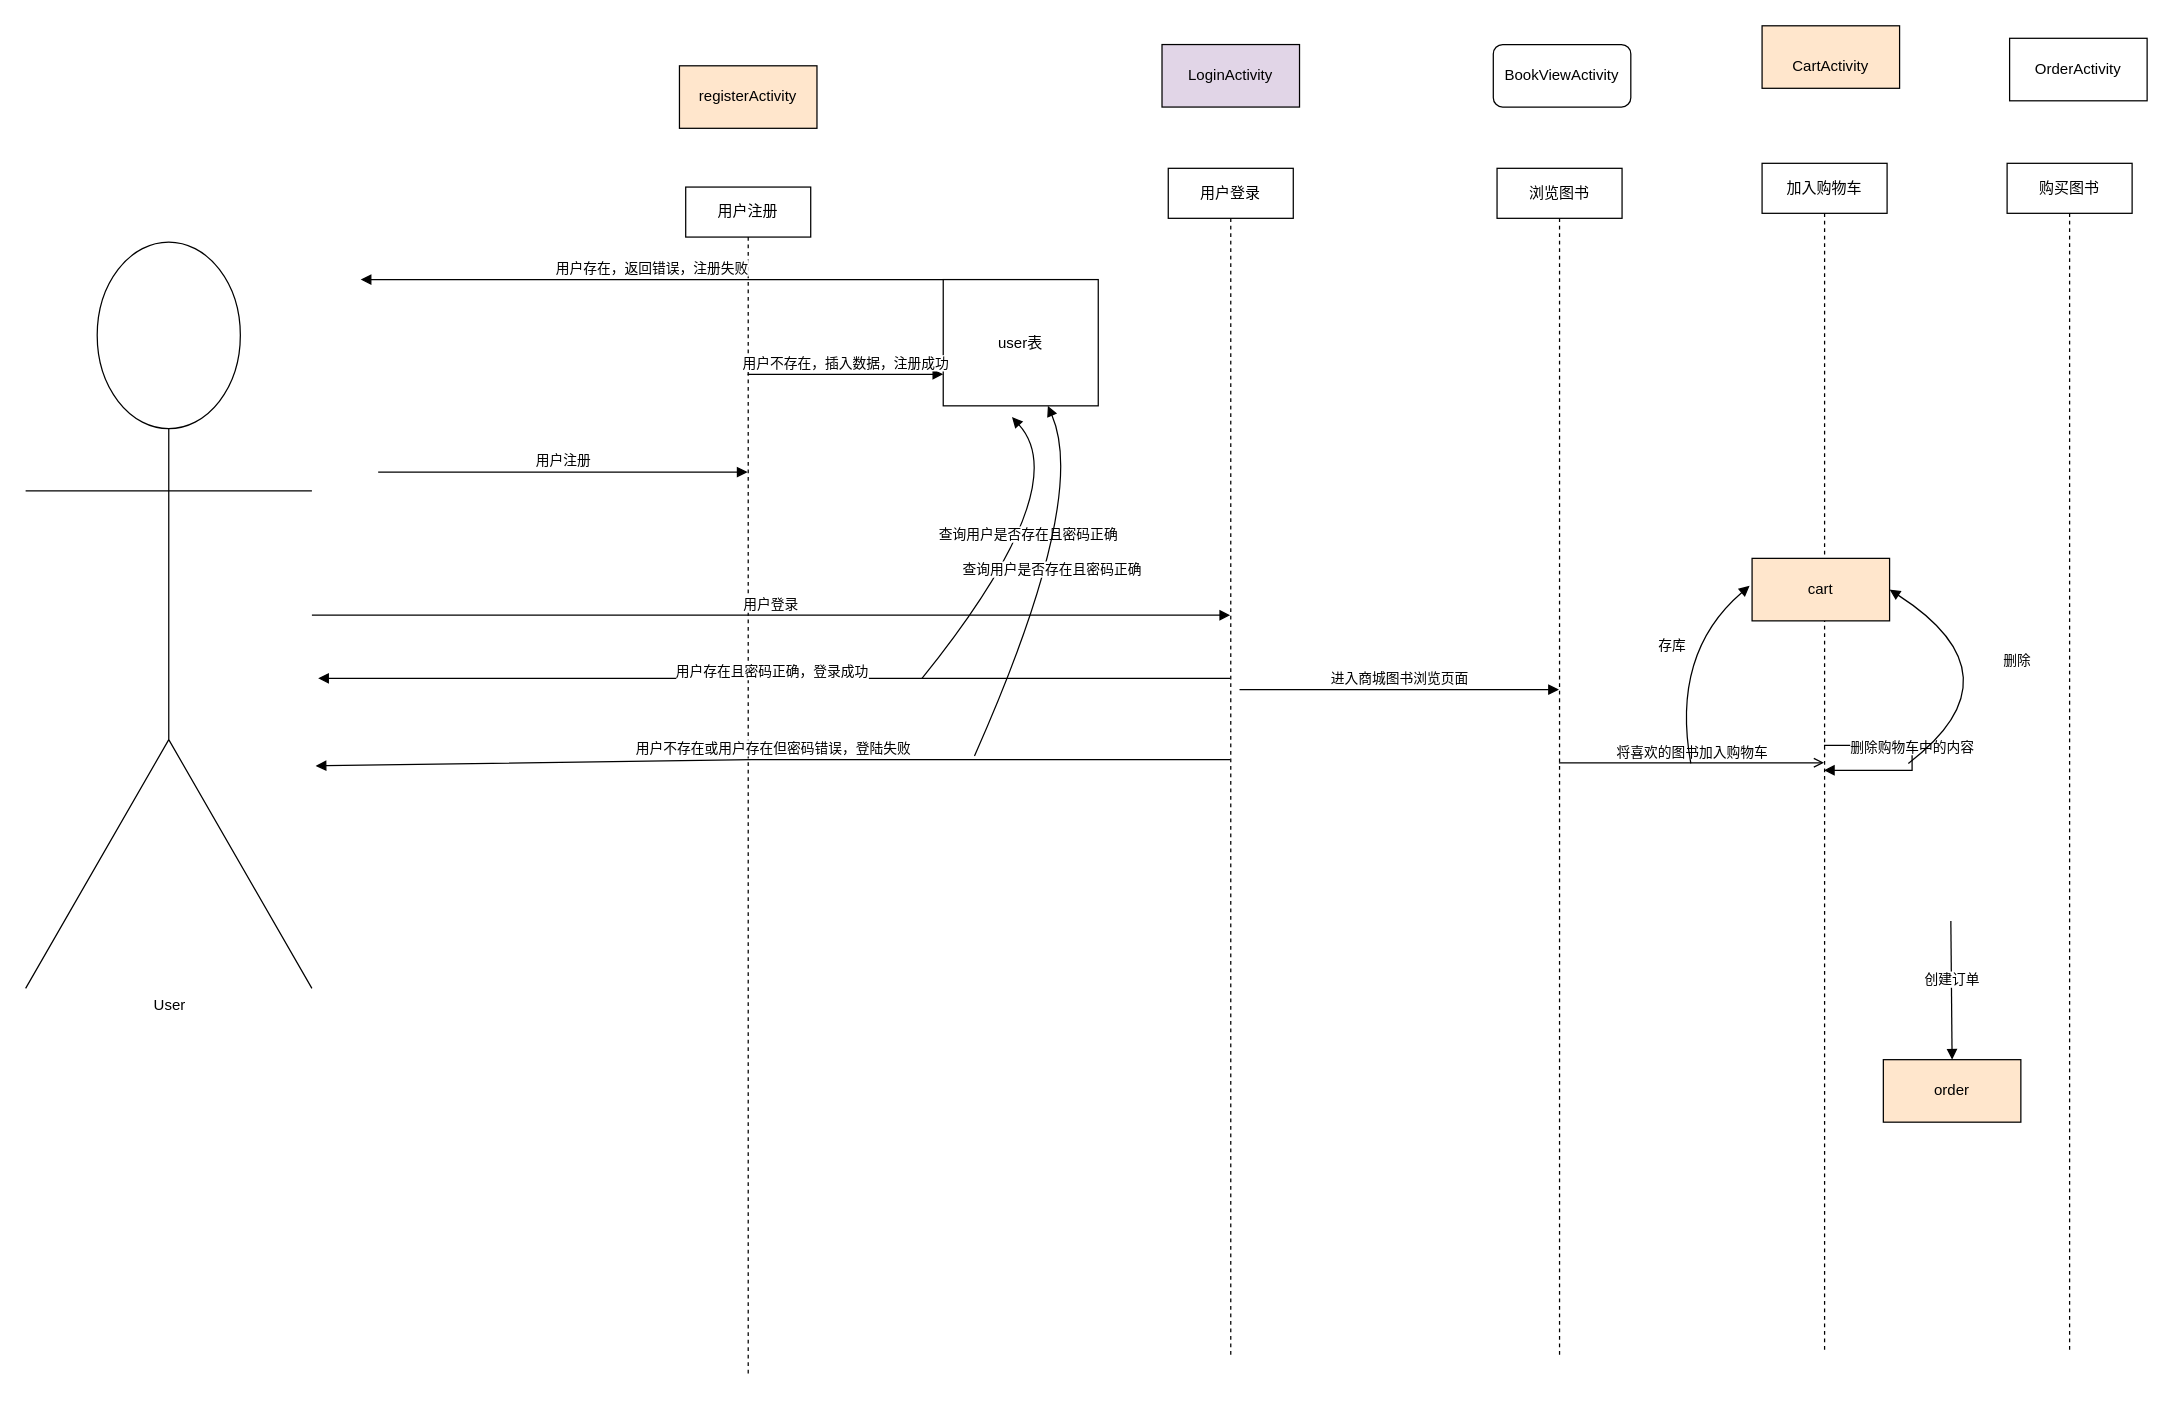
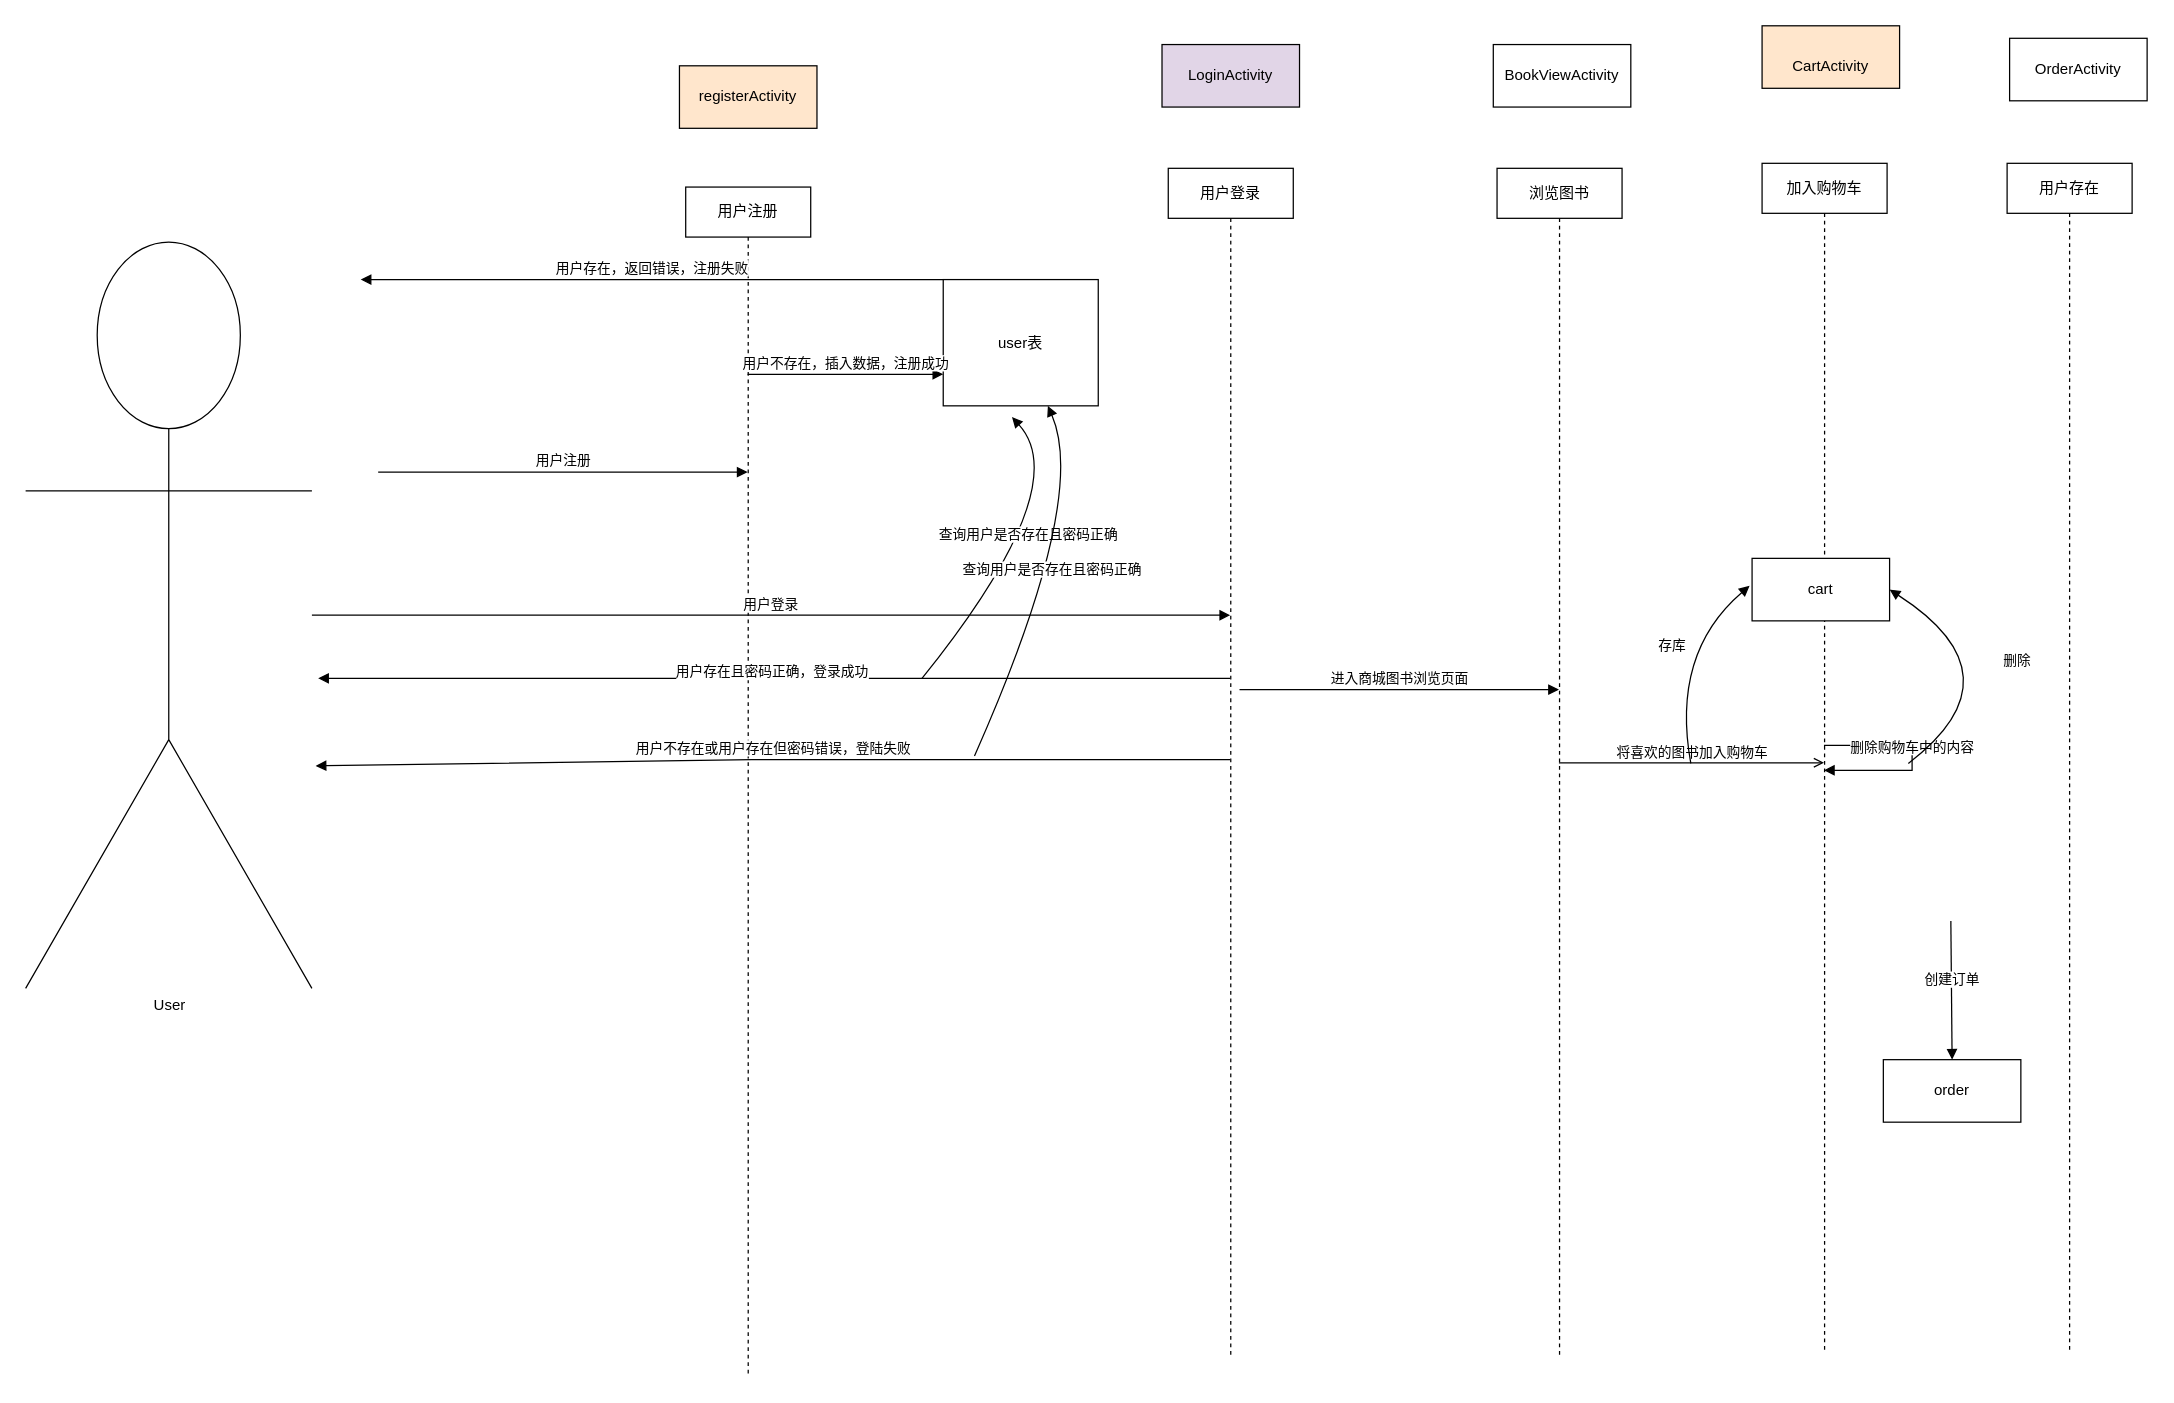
(1562, 76) -> (1562, 76)
(2069, 188) -> (2069, 188)
(1821, 589) -> (1821, 589)
(1952, 1091) -> (1952, 1091)
